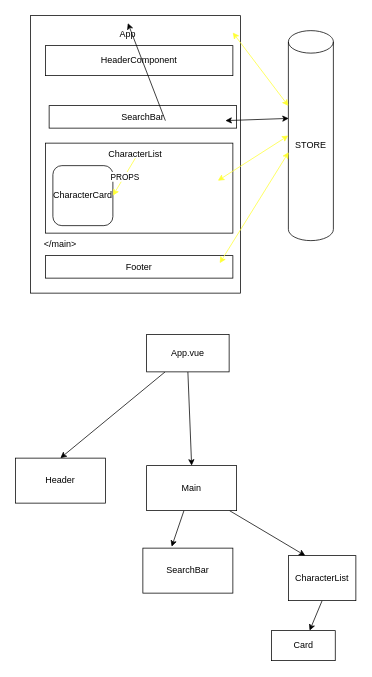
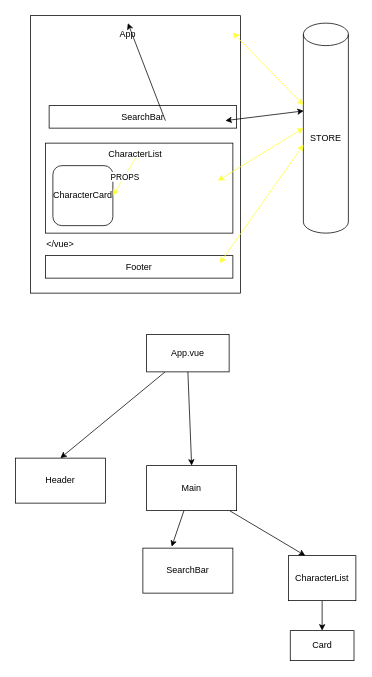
(139, 60) -> none
(311, 135) -> (326, 128)
(60, 244) -> (60, 244)
(303, 645) -> (322, 645)
